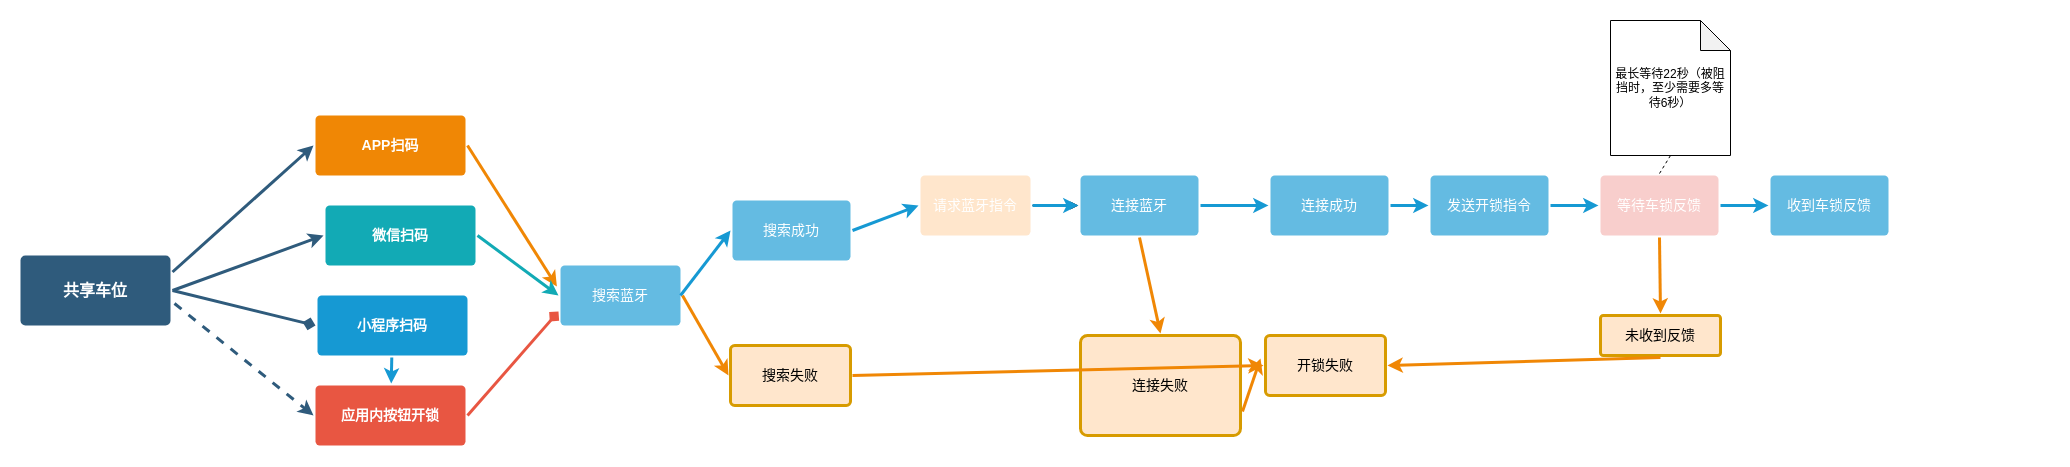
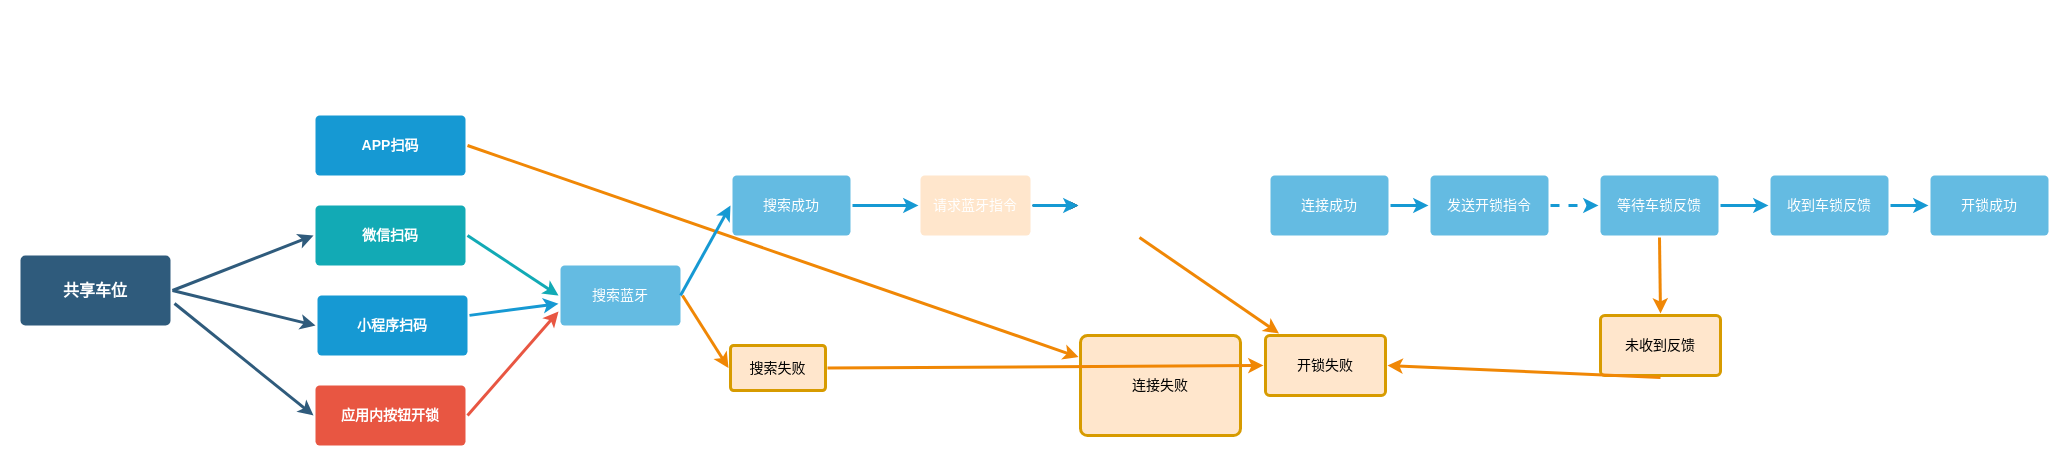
(1671, 88) -> none
(391, 146) -> (391, 146)
(1665, 165) -> none
(1140, 206) -> (1140, 206)
(1229, 206) -> none
(1569, 206) -> (1569, 206)
(1660, 206) -> (1660, 206)
none -> (1904, 206)
none -> (1990, 206)
(239, 212) -> none
(509, 212) -> (768, 250)
(792, 231) -> (792, 206)
(401, 236) -> (391, 236)
(1149, 281) -> (1205, 282)
(551, 321) -> (551, 321)
(303, 322) -> (303, 322)
(1661, 336) -> (1661, 346)
(240, 356) -> (240, 356)
(392, 365) -> (508, 310)
(791, 376) -> (778, 368)
(1250, 390) -> none
